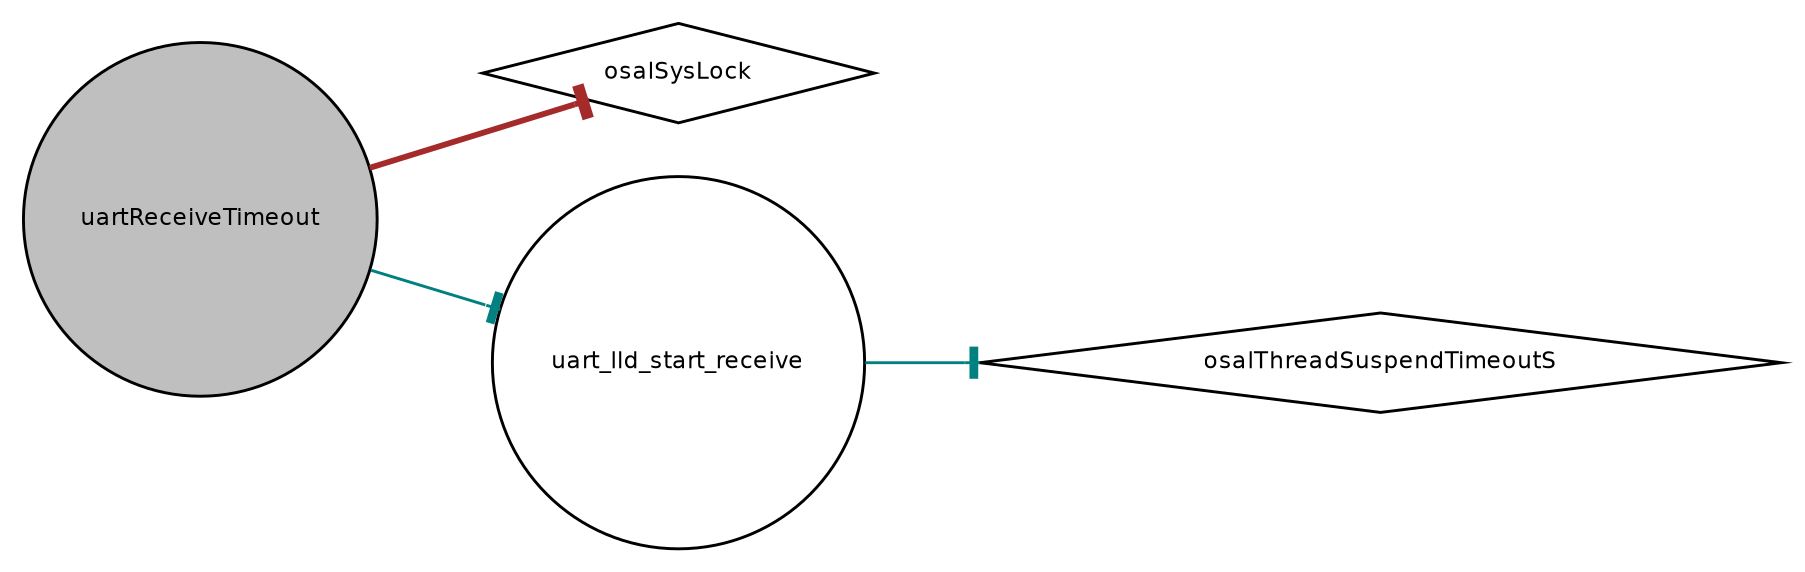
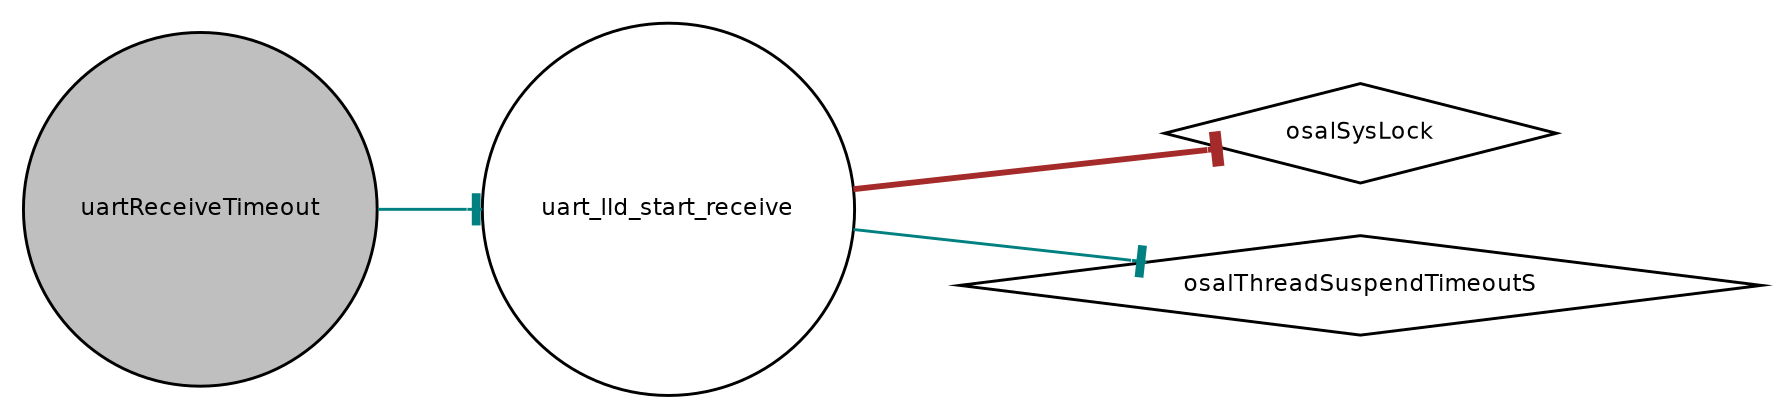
(472, 136) -> (1030, 170)
